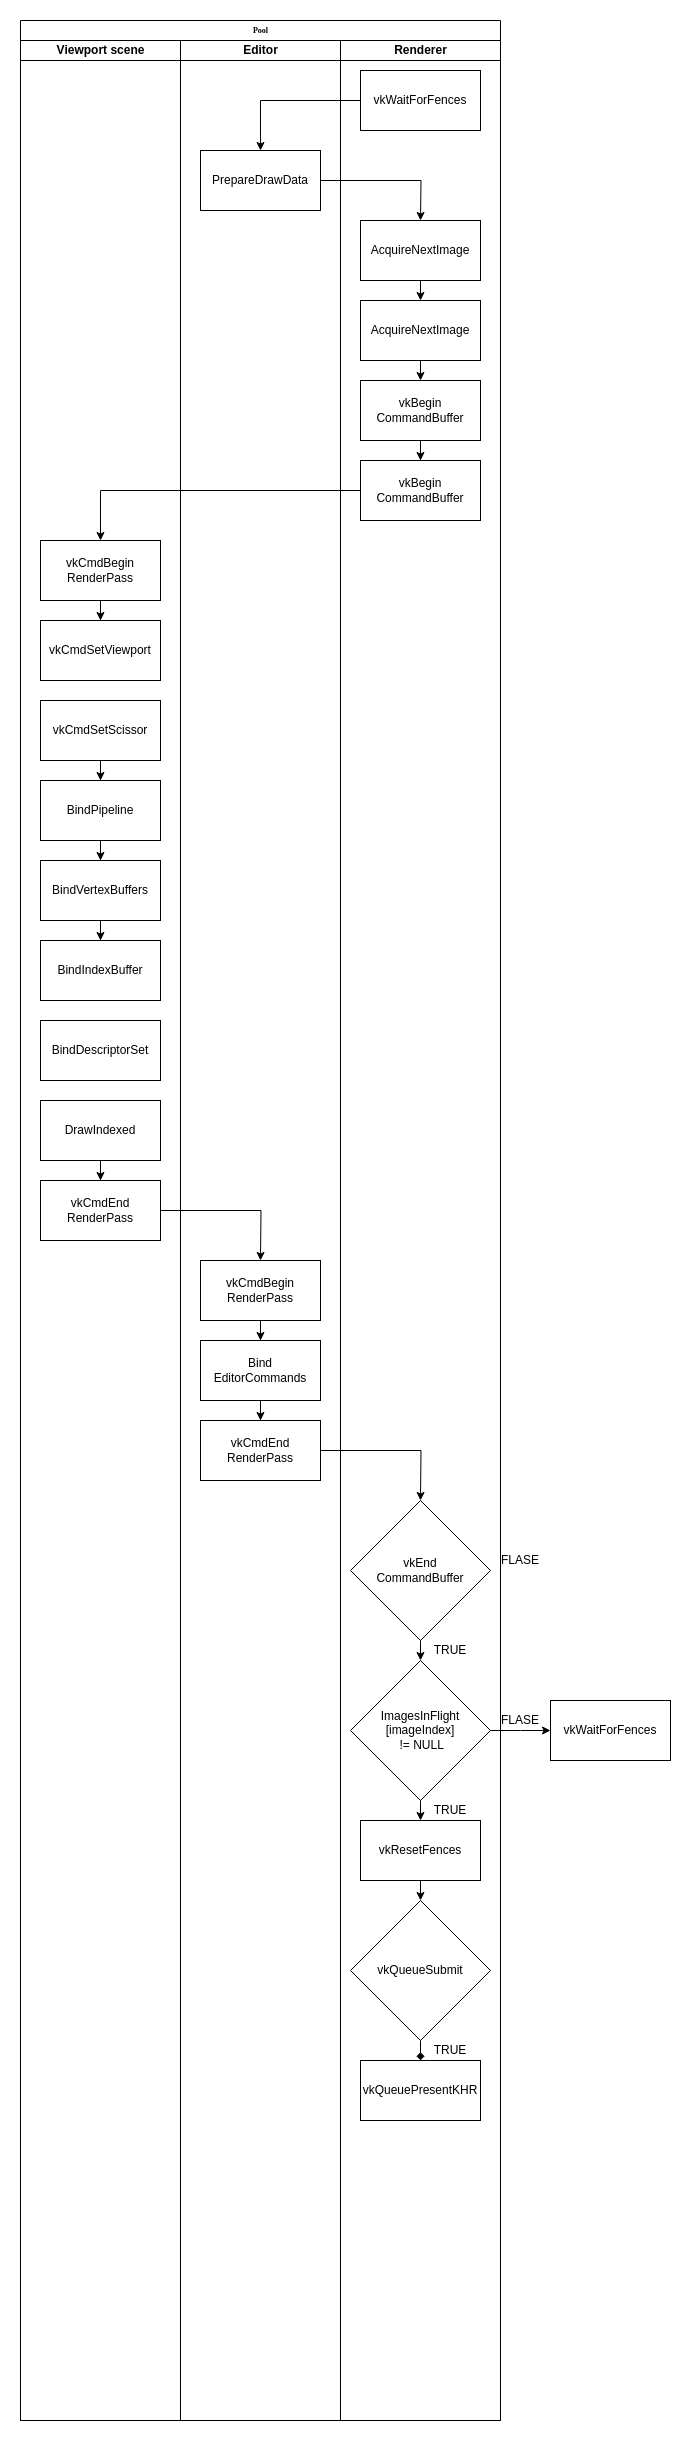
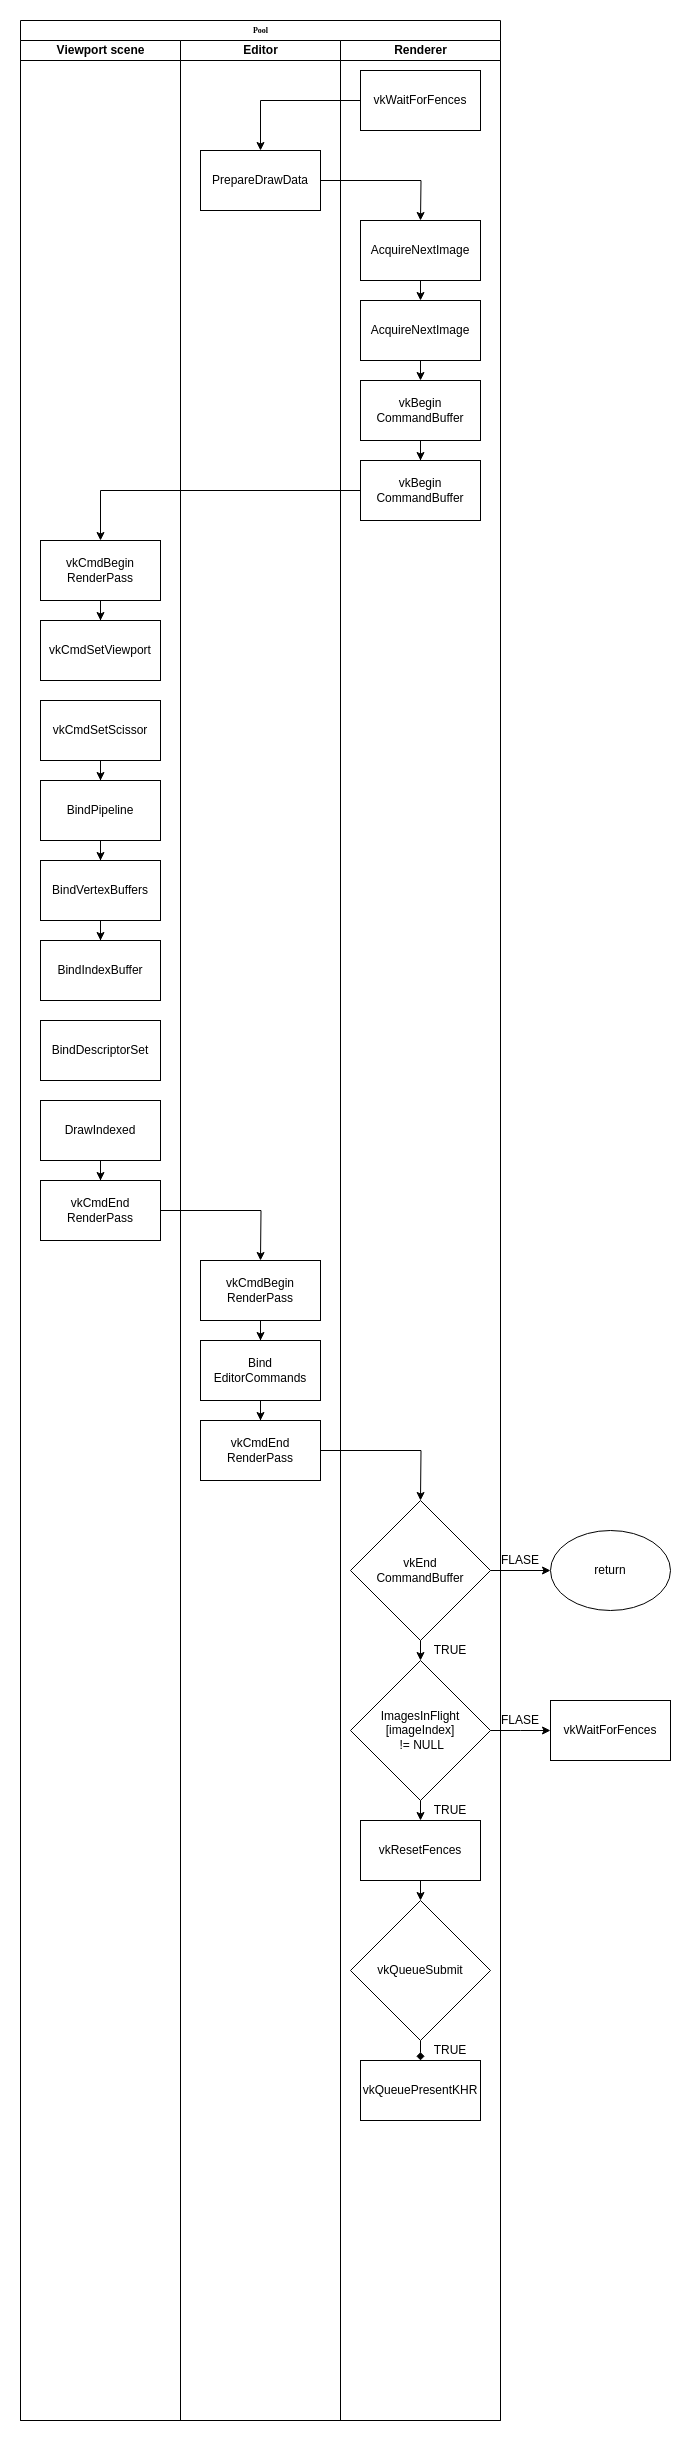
none -> (517, 1571)
none -> (611, 1571)
